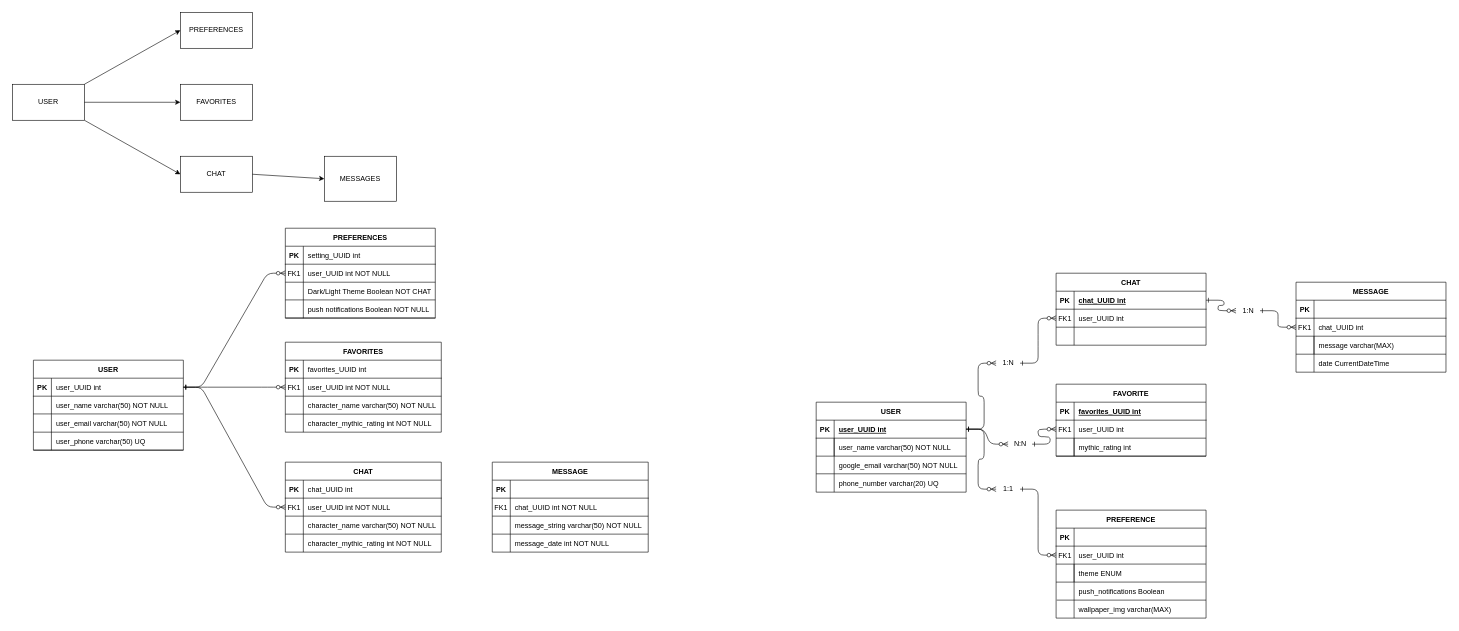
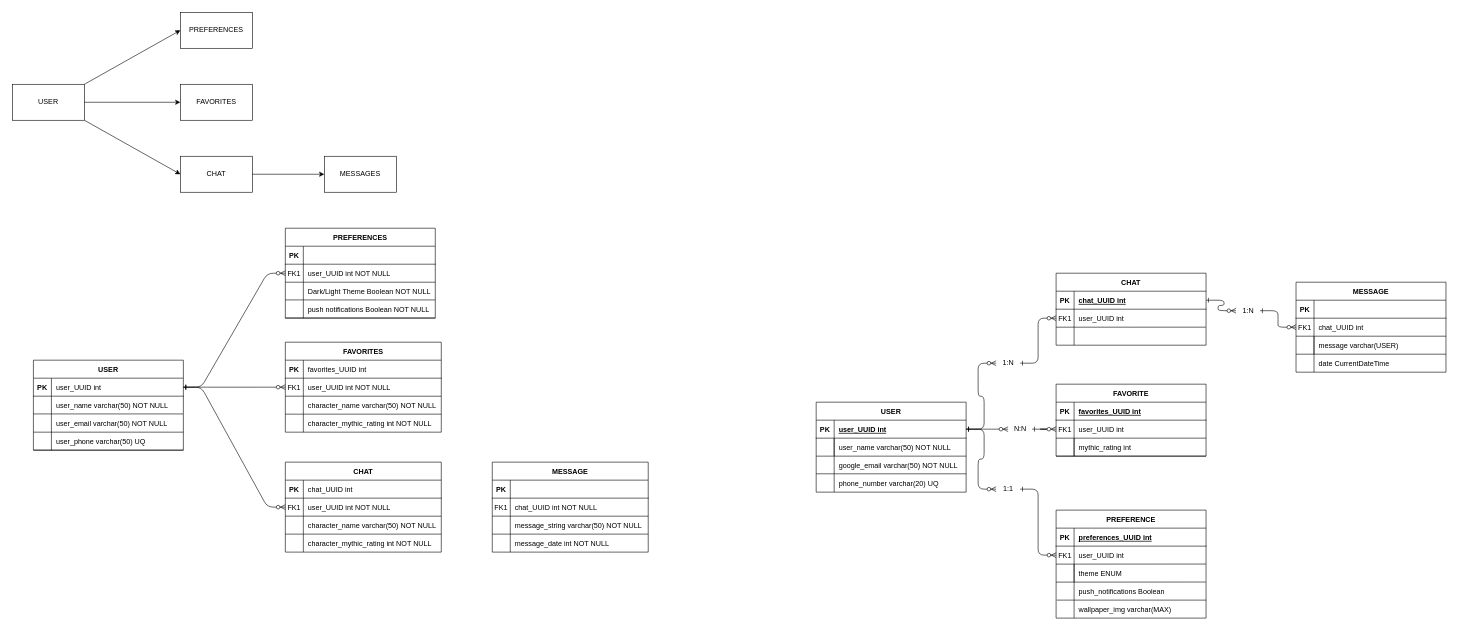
(360, 179) -> (360, 174)
(369, 255) -> none
(369, 292) -> (369, 292)
(1358, 346) -> (1360, 346)
(1020, 444) -> (1020, 429)
none -> (1140, 537)
